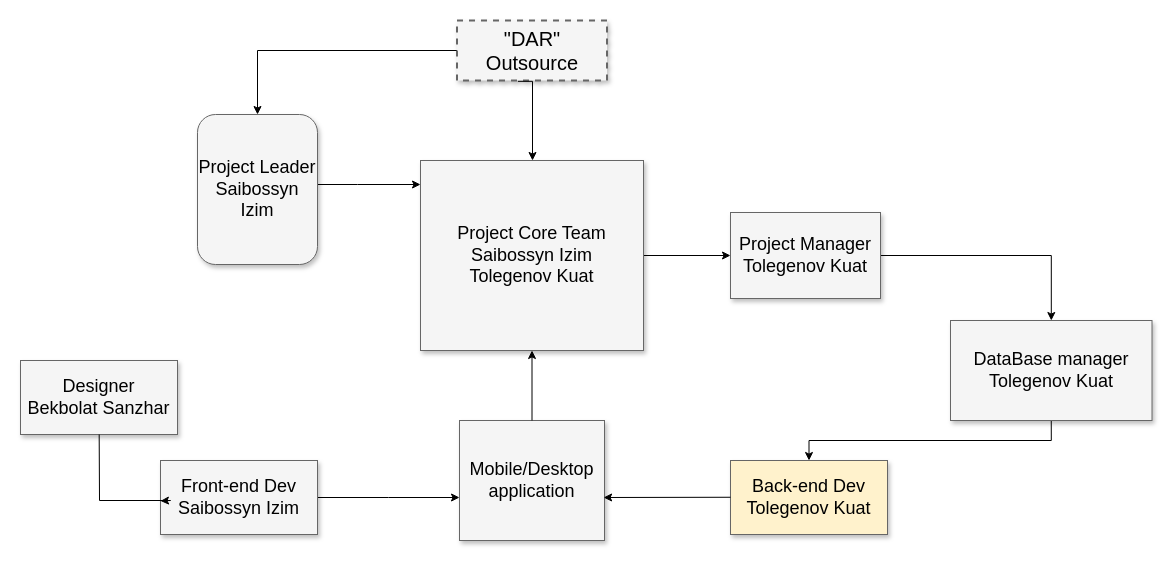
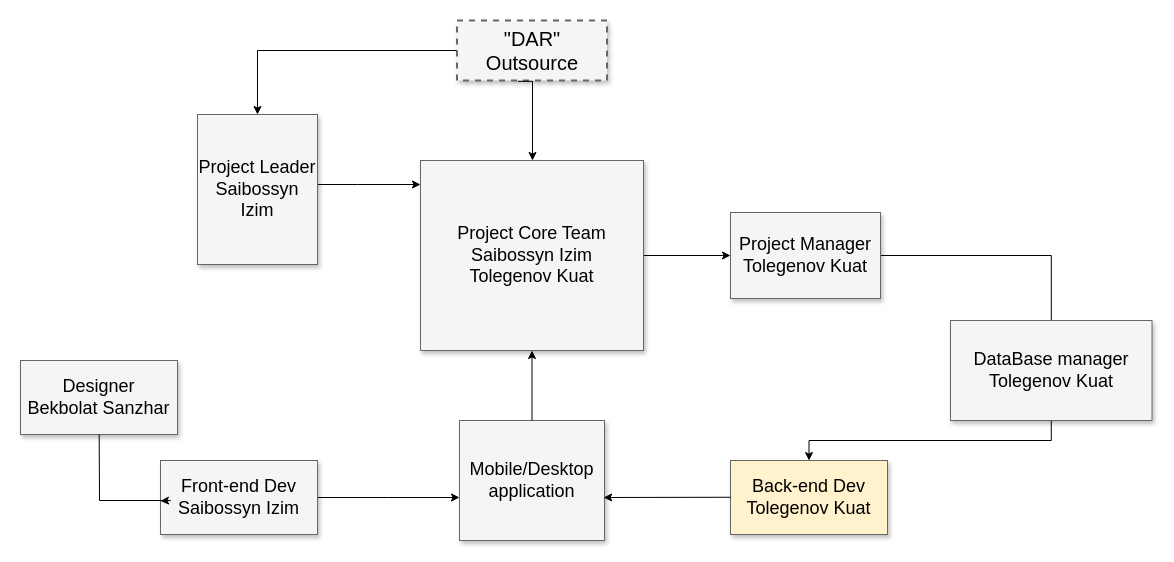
(258, 190) -> (258, 190)
(1051, 312) -> (1051, 316)
